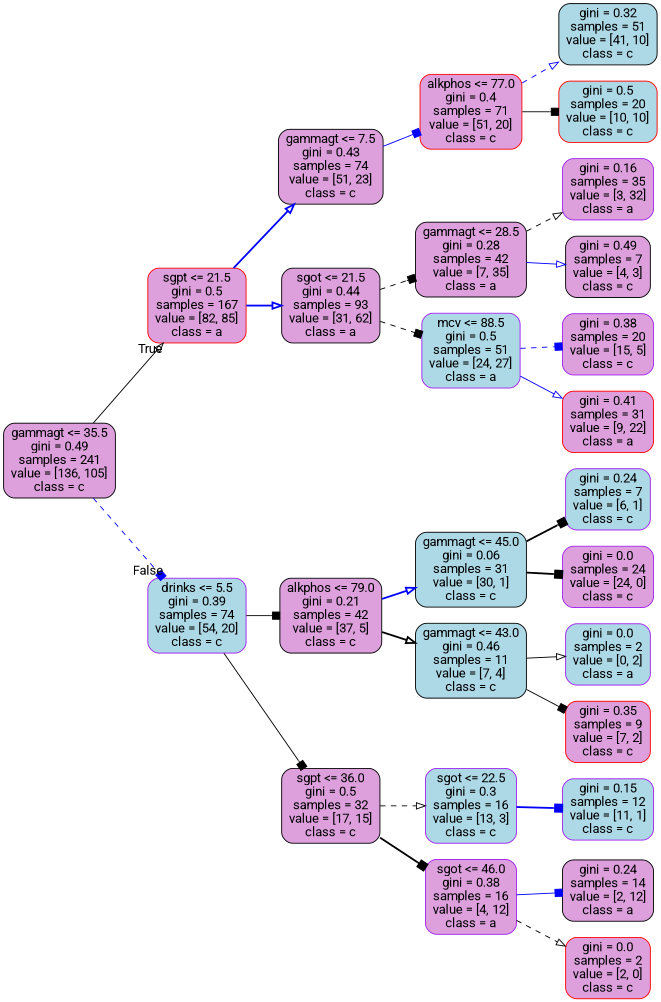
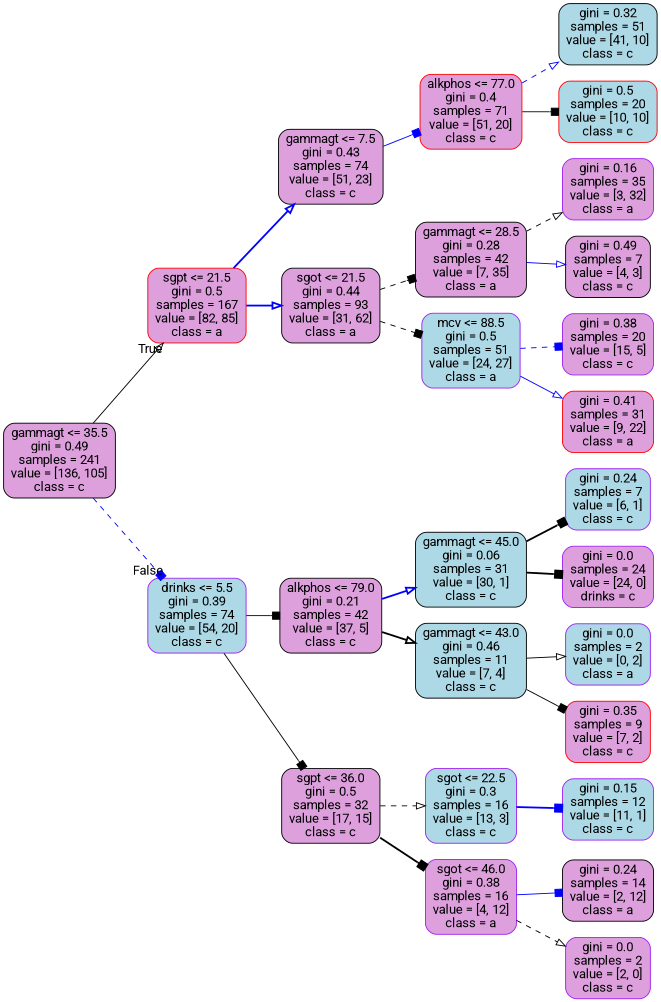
(608, 577) -> (608, 577)
(608, 968) -> (608, 968)
